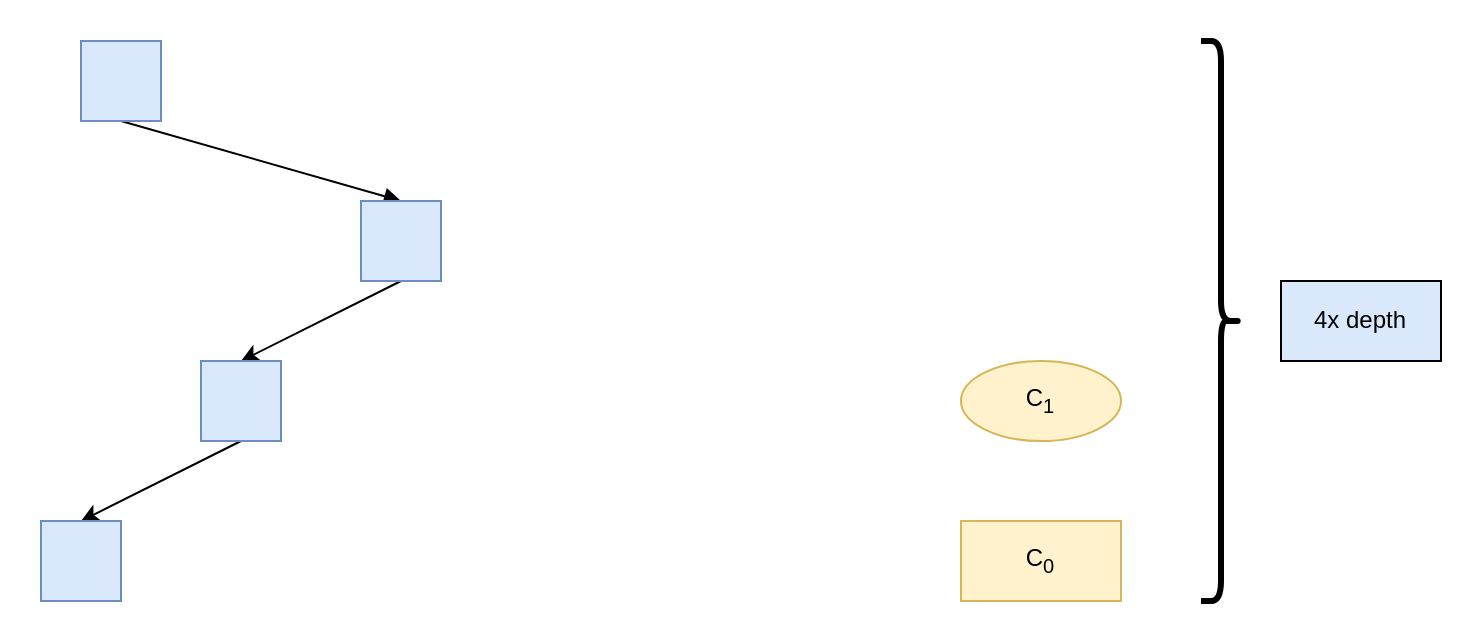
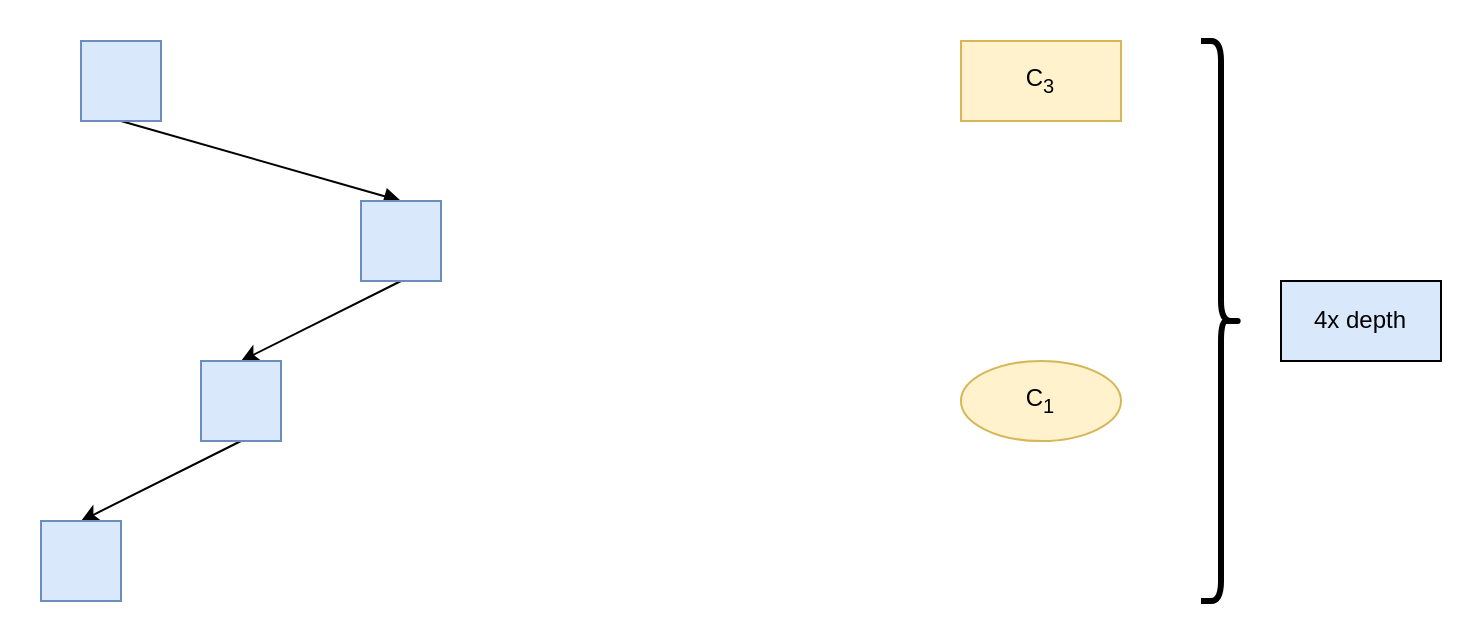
none -> (1041, 81)
(1041, 561) -> none
